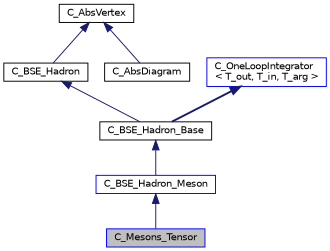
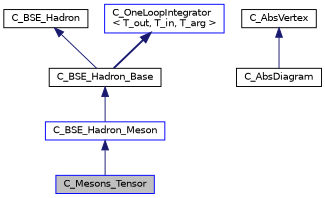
(68, 46) -> none
